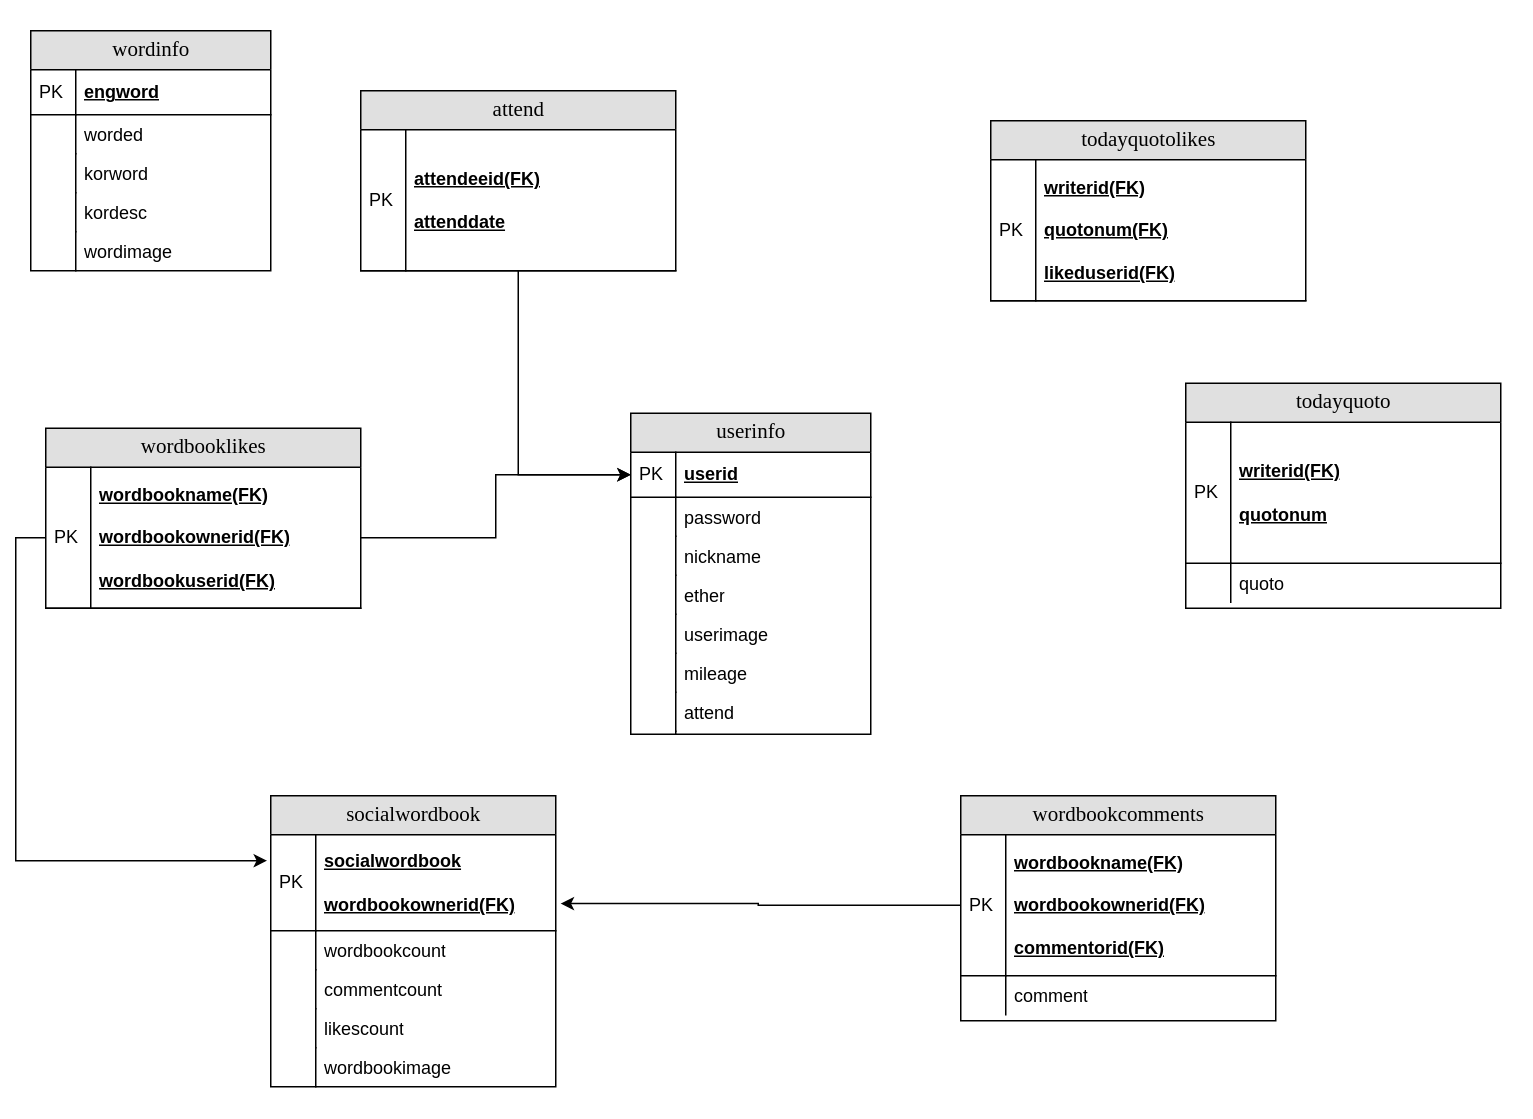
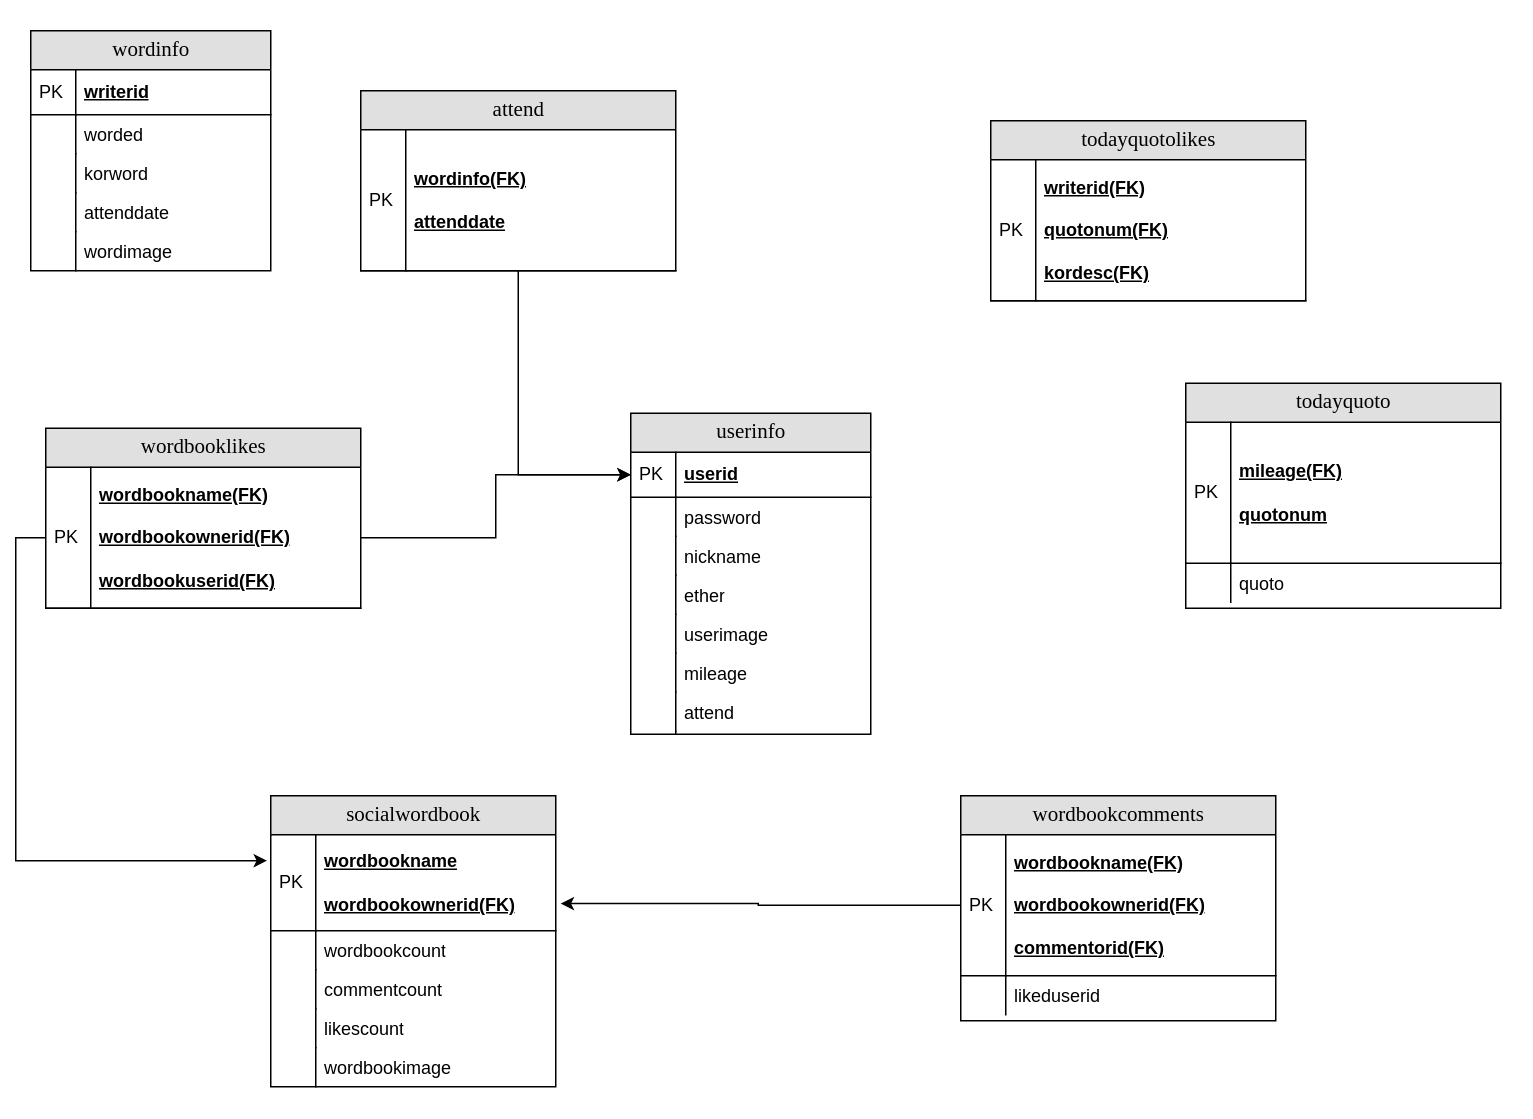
(120, 92) -> (120, 92)
(483, 200) -> (473, 200)
(120, 214) -> (135, 214)
(1113, 230) -> (1105, 230)
(1296, 493) -> (1291, 493)
(418, 883) -> (418, 883)
(1050, 997) -> (1063, 997)
